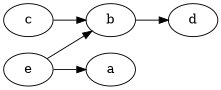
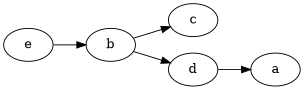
(65, 20) -> (148, 34)
(65, 70) -> (230, 70)
